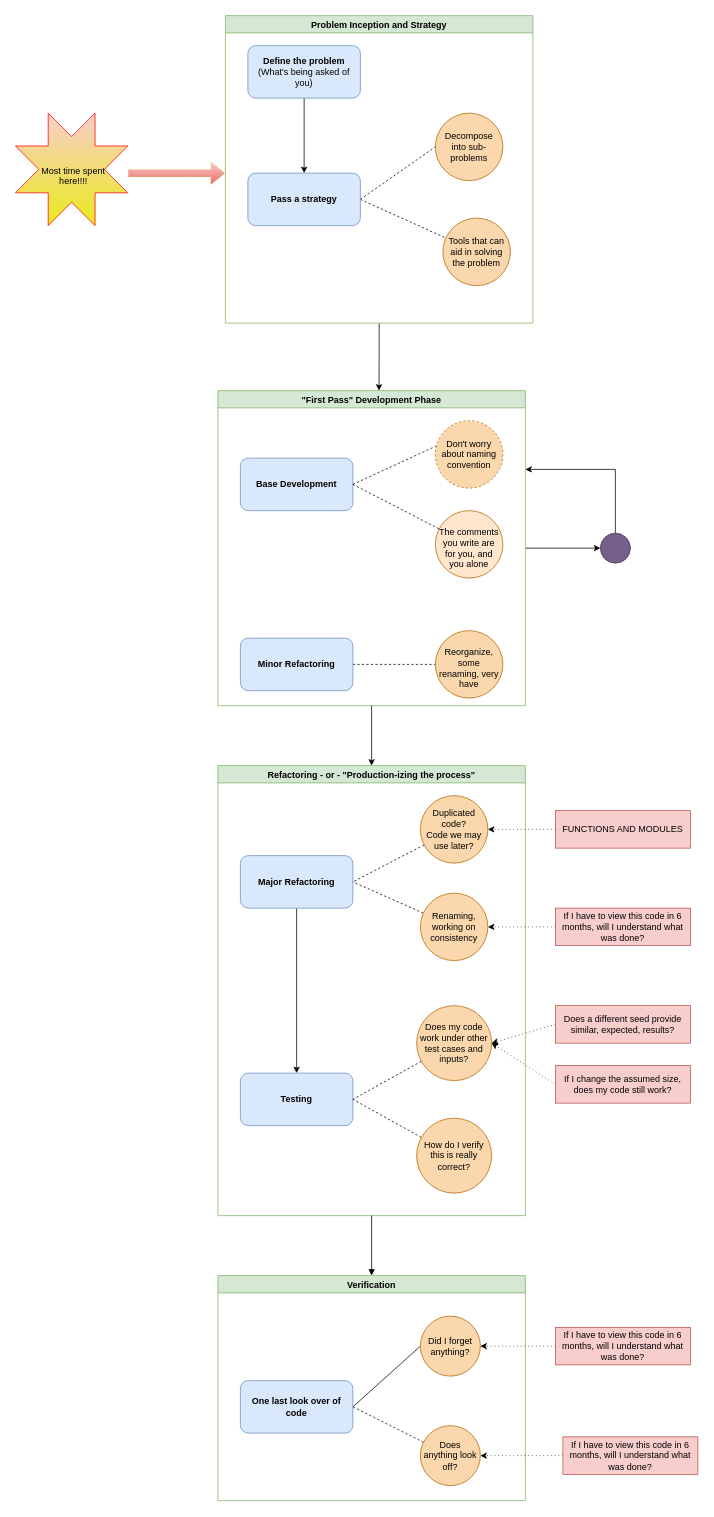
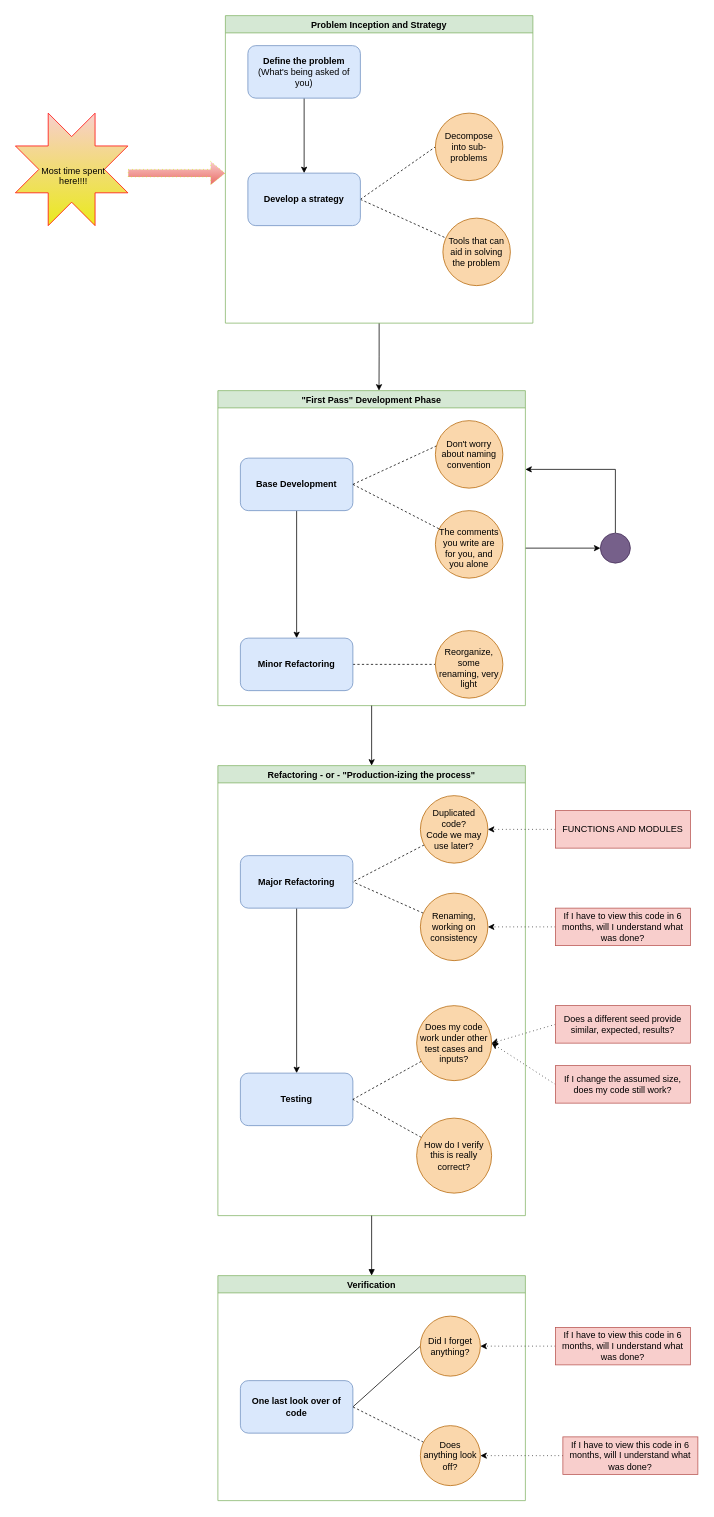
(304, 199) -> (304, 199)
(469, 454) -> (469, 454)
(469, 544) -> (469, 544)
none -> (297, 572)
(469, 668) -> (469, 668)
